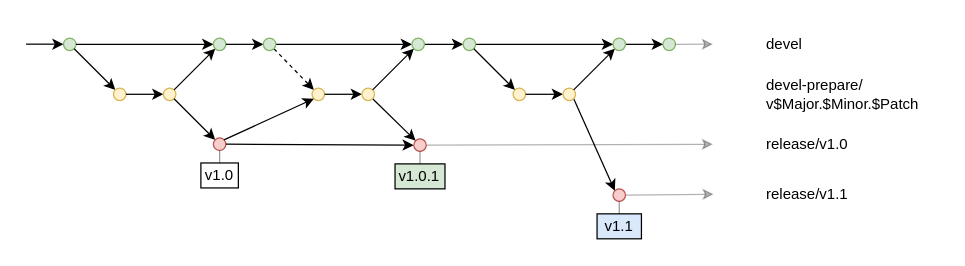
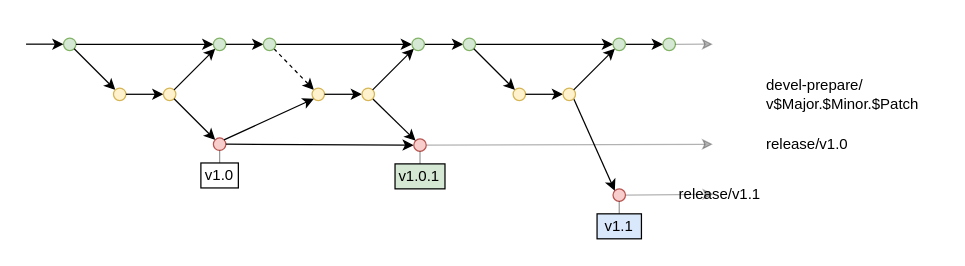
(801, 44) -> none
(808, 194) -> (720, 194)
